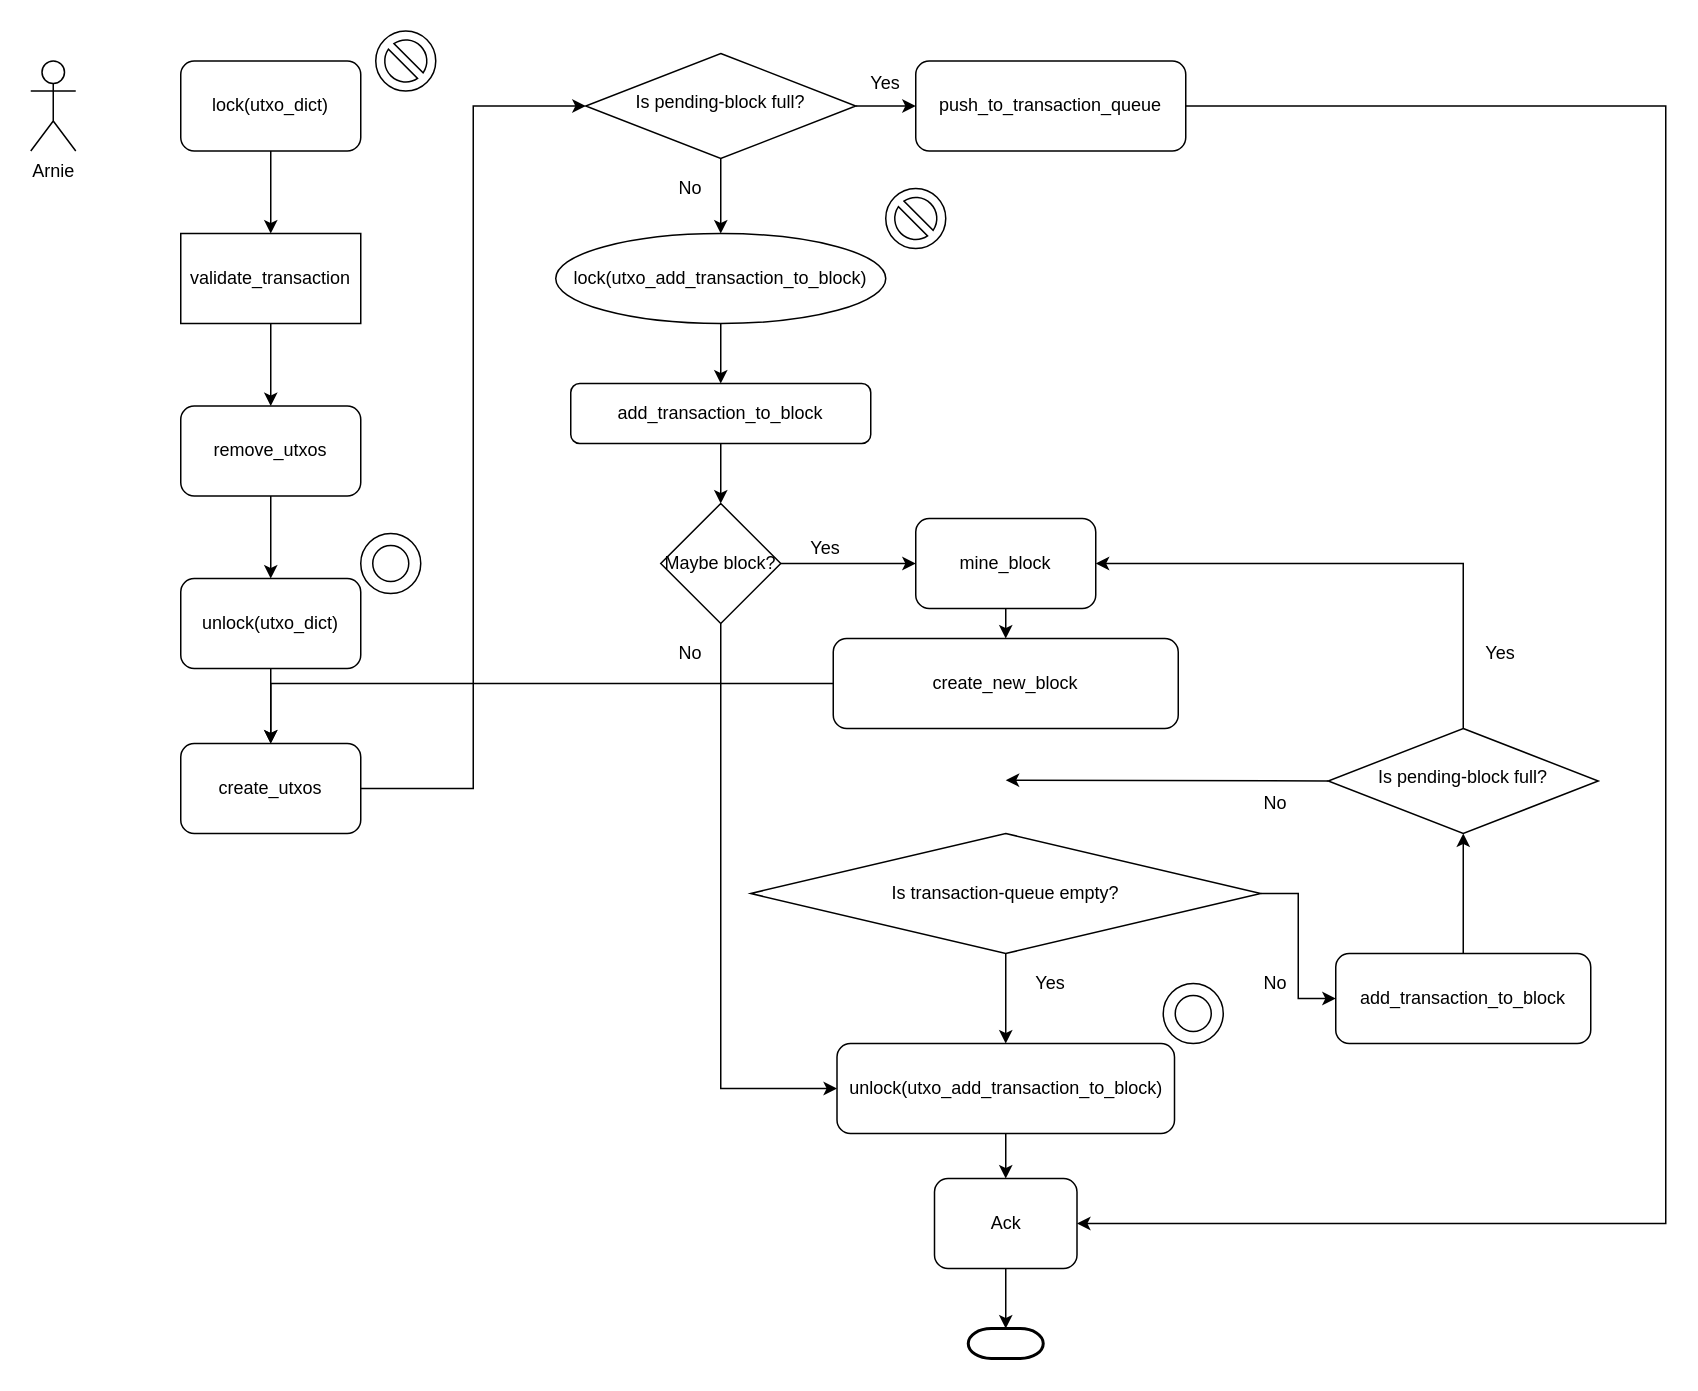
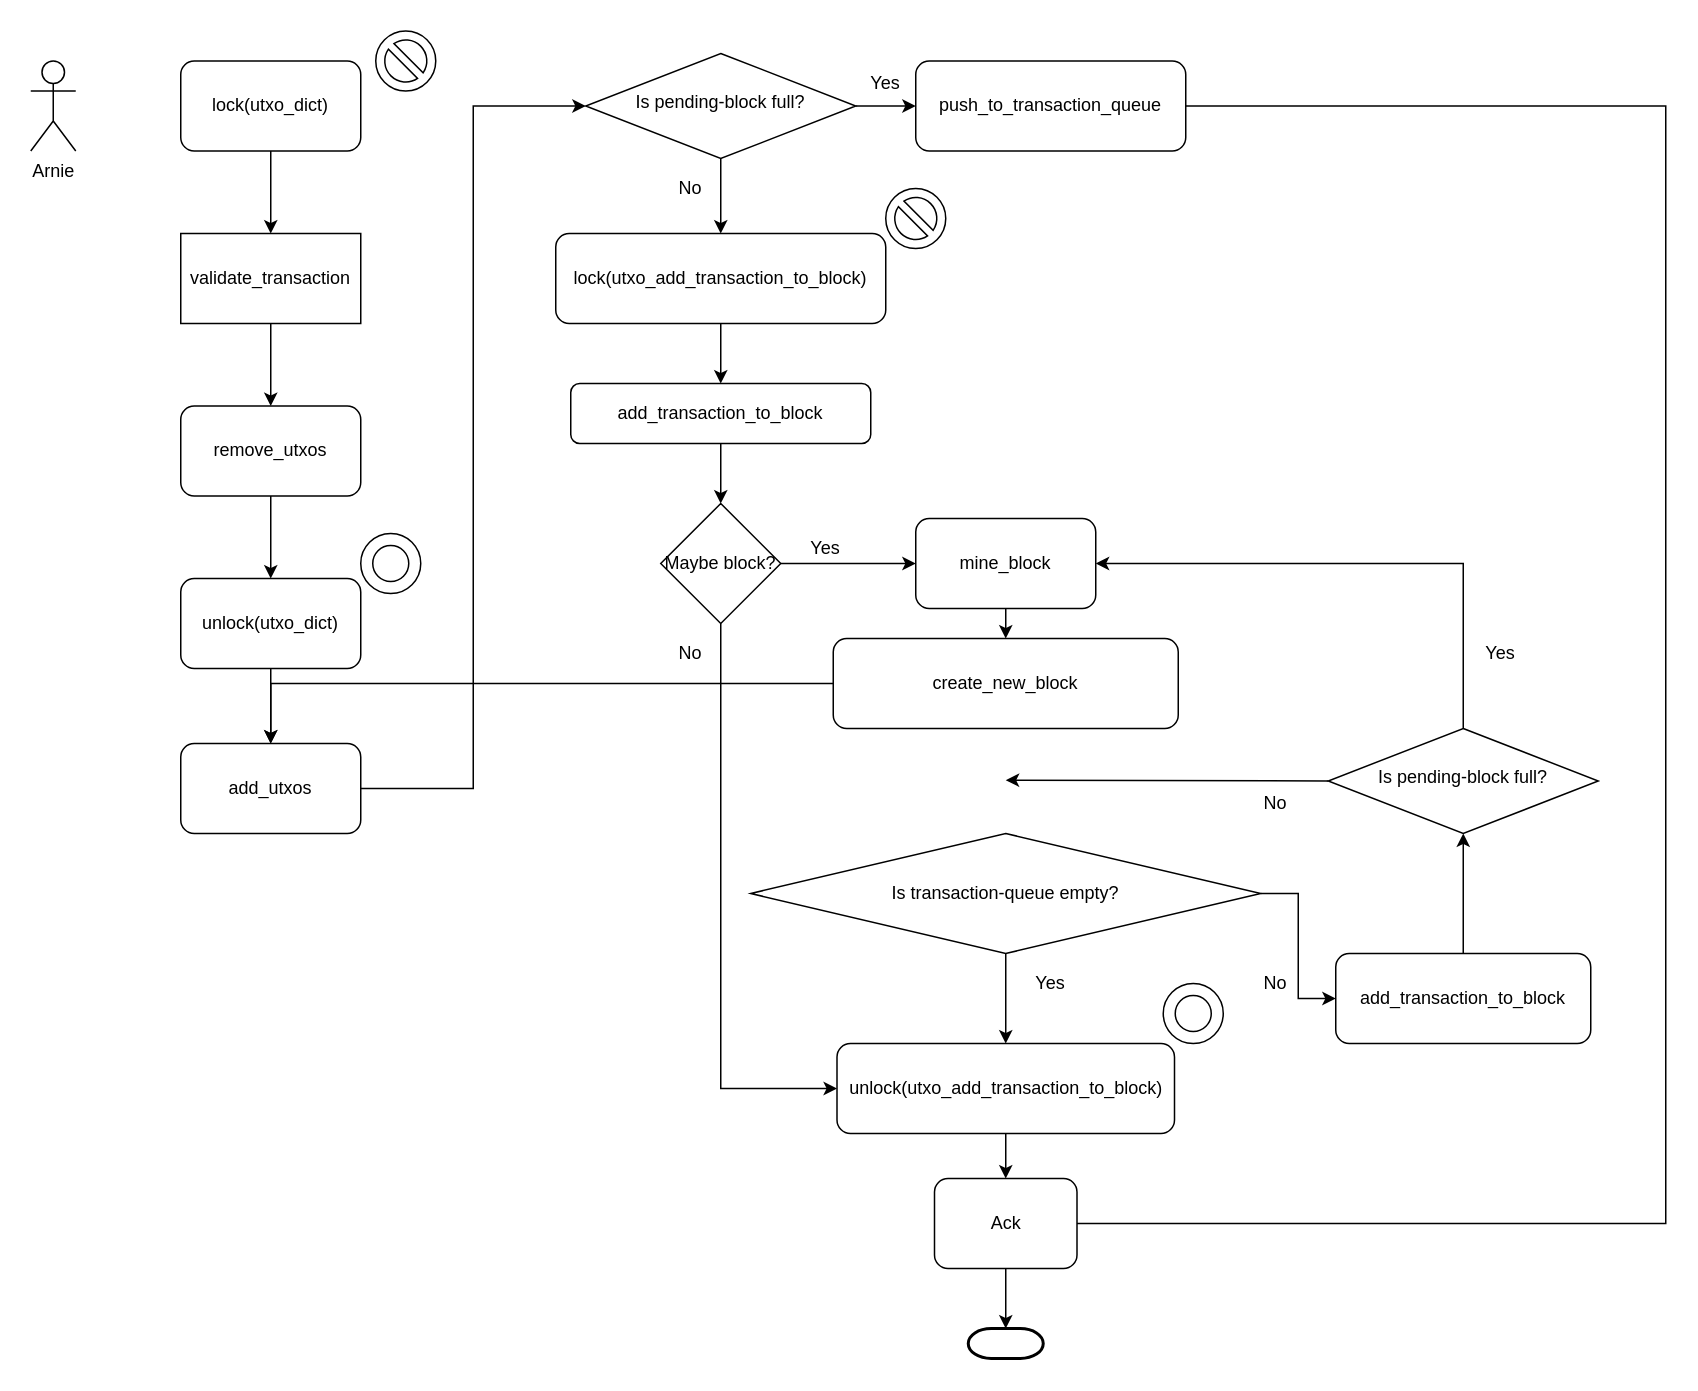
(721, 278) -> (721, 278)
(271, 788) -> (271, 788)
(1088, 1223) -> (1083, 1223)
